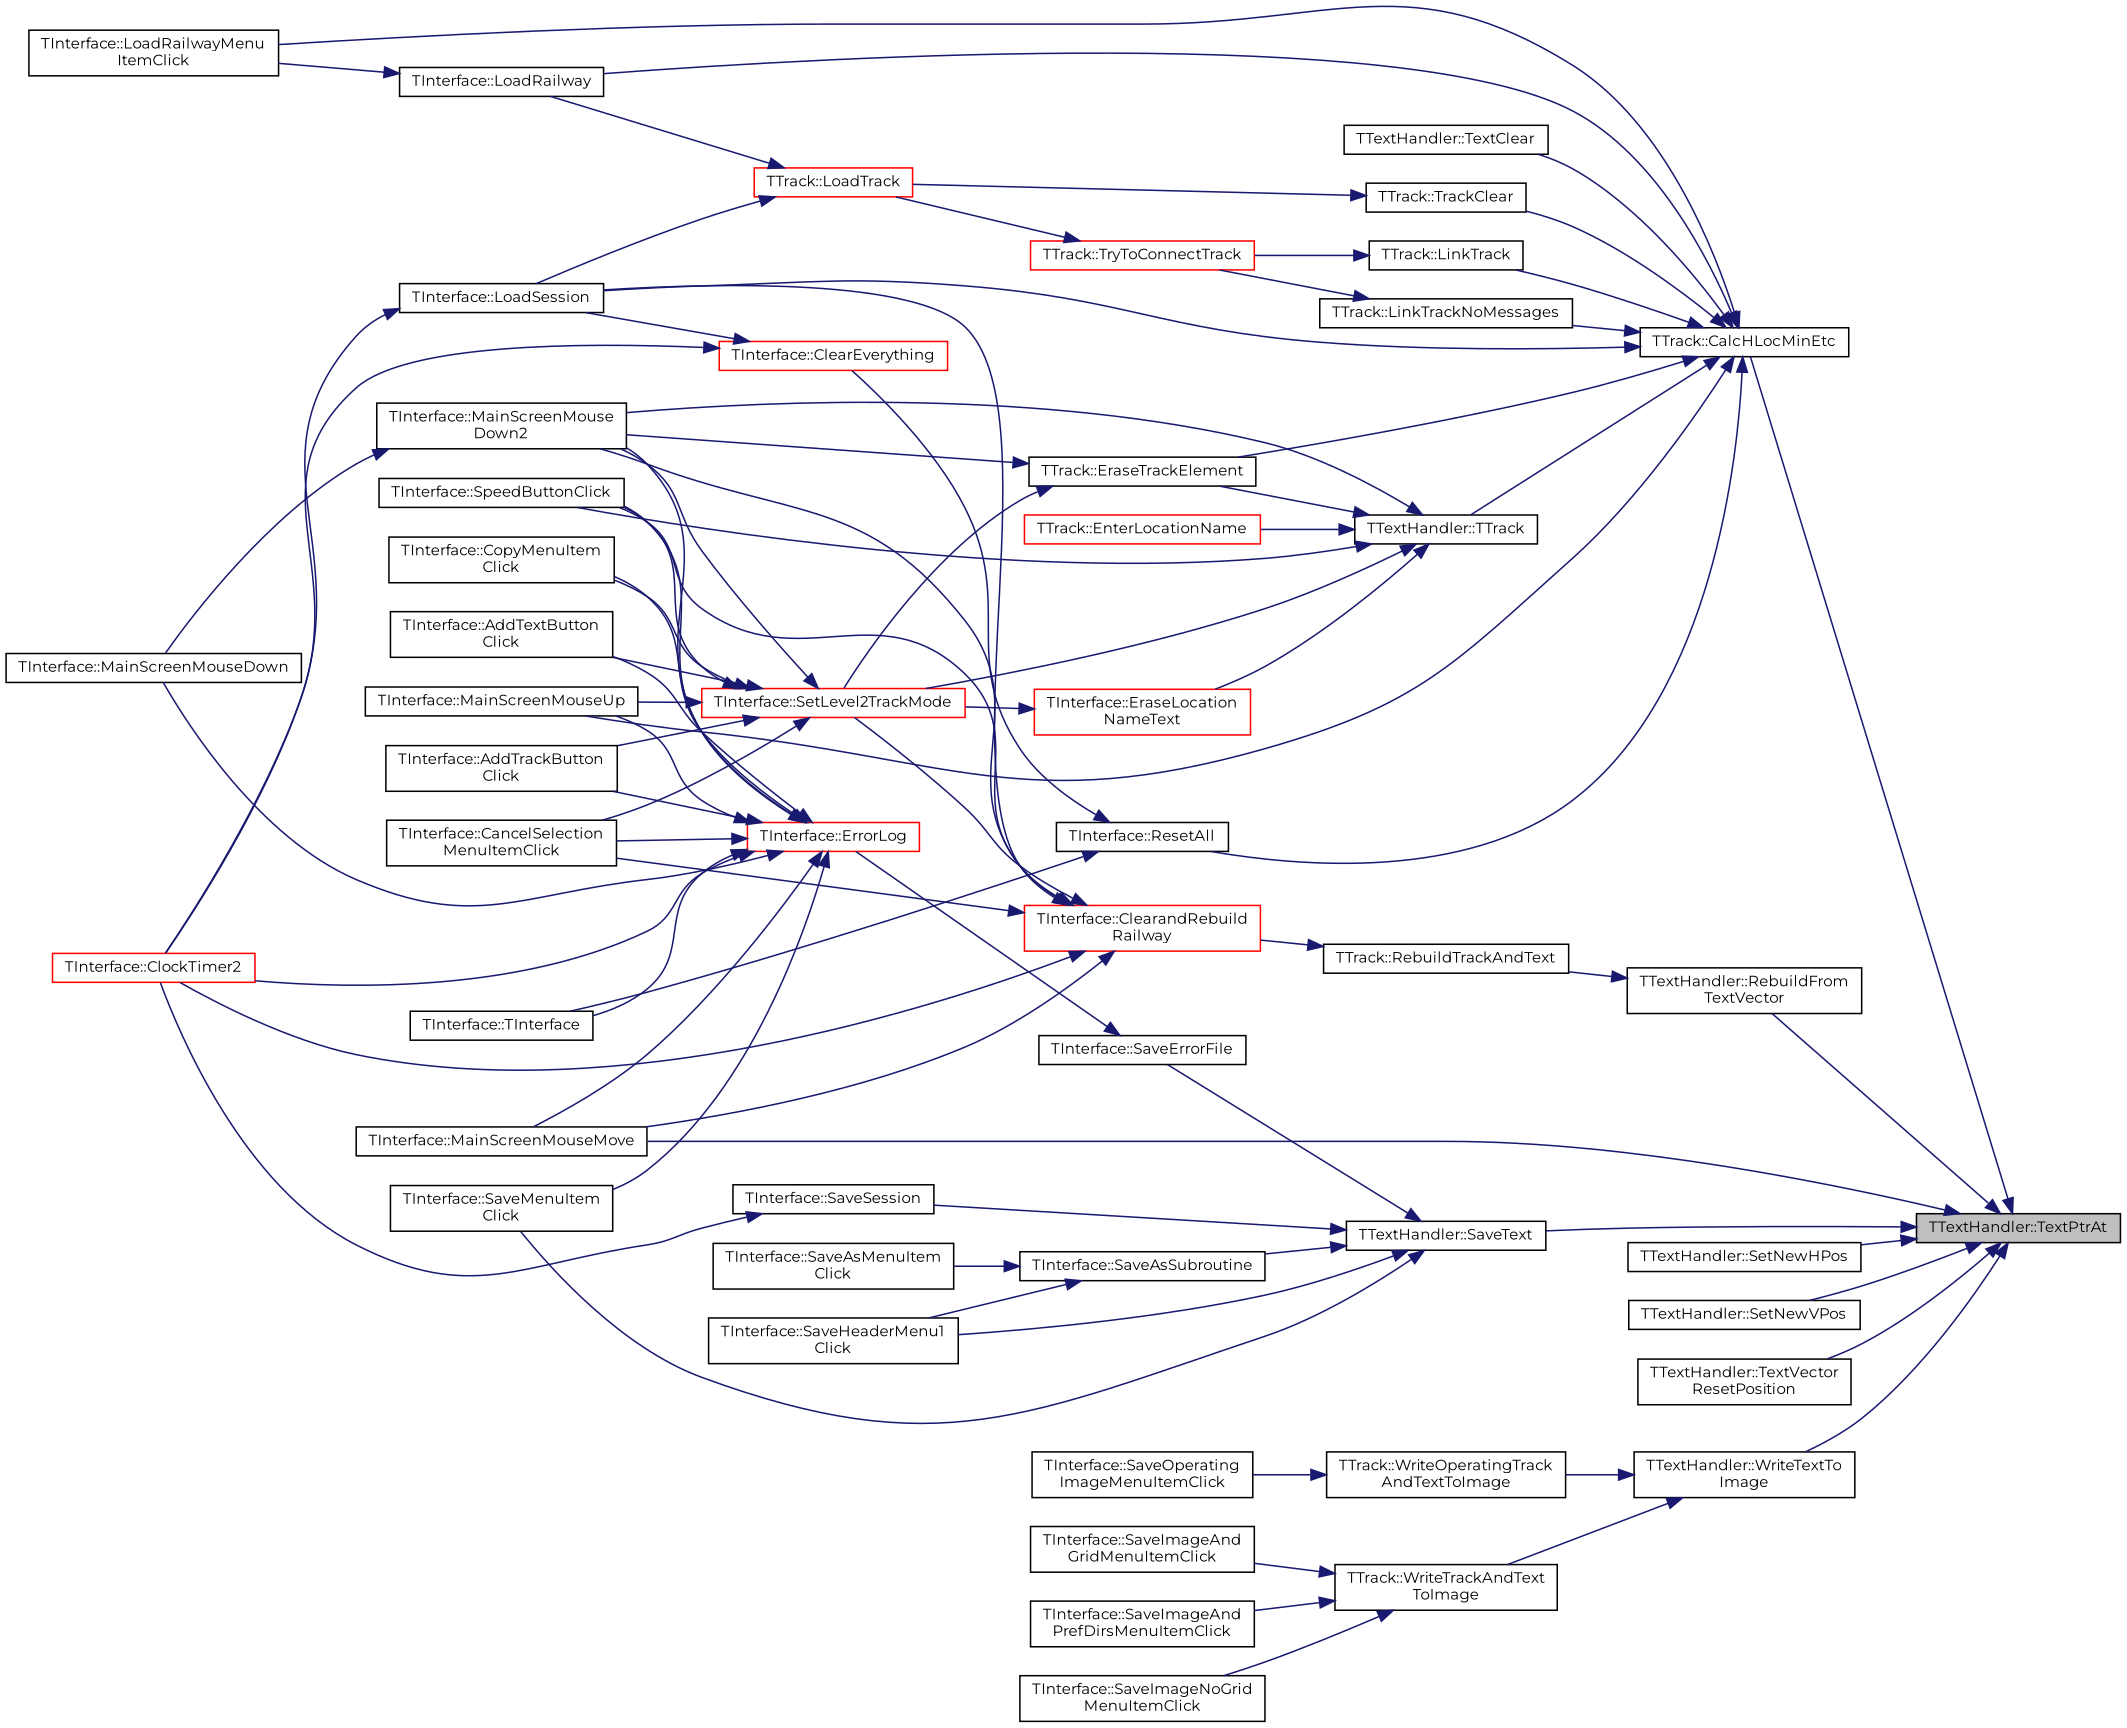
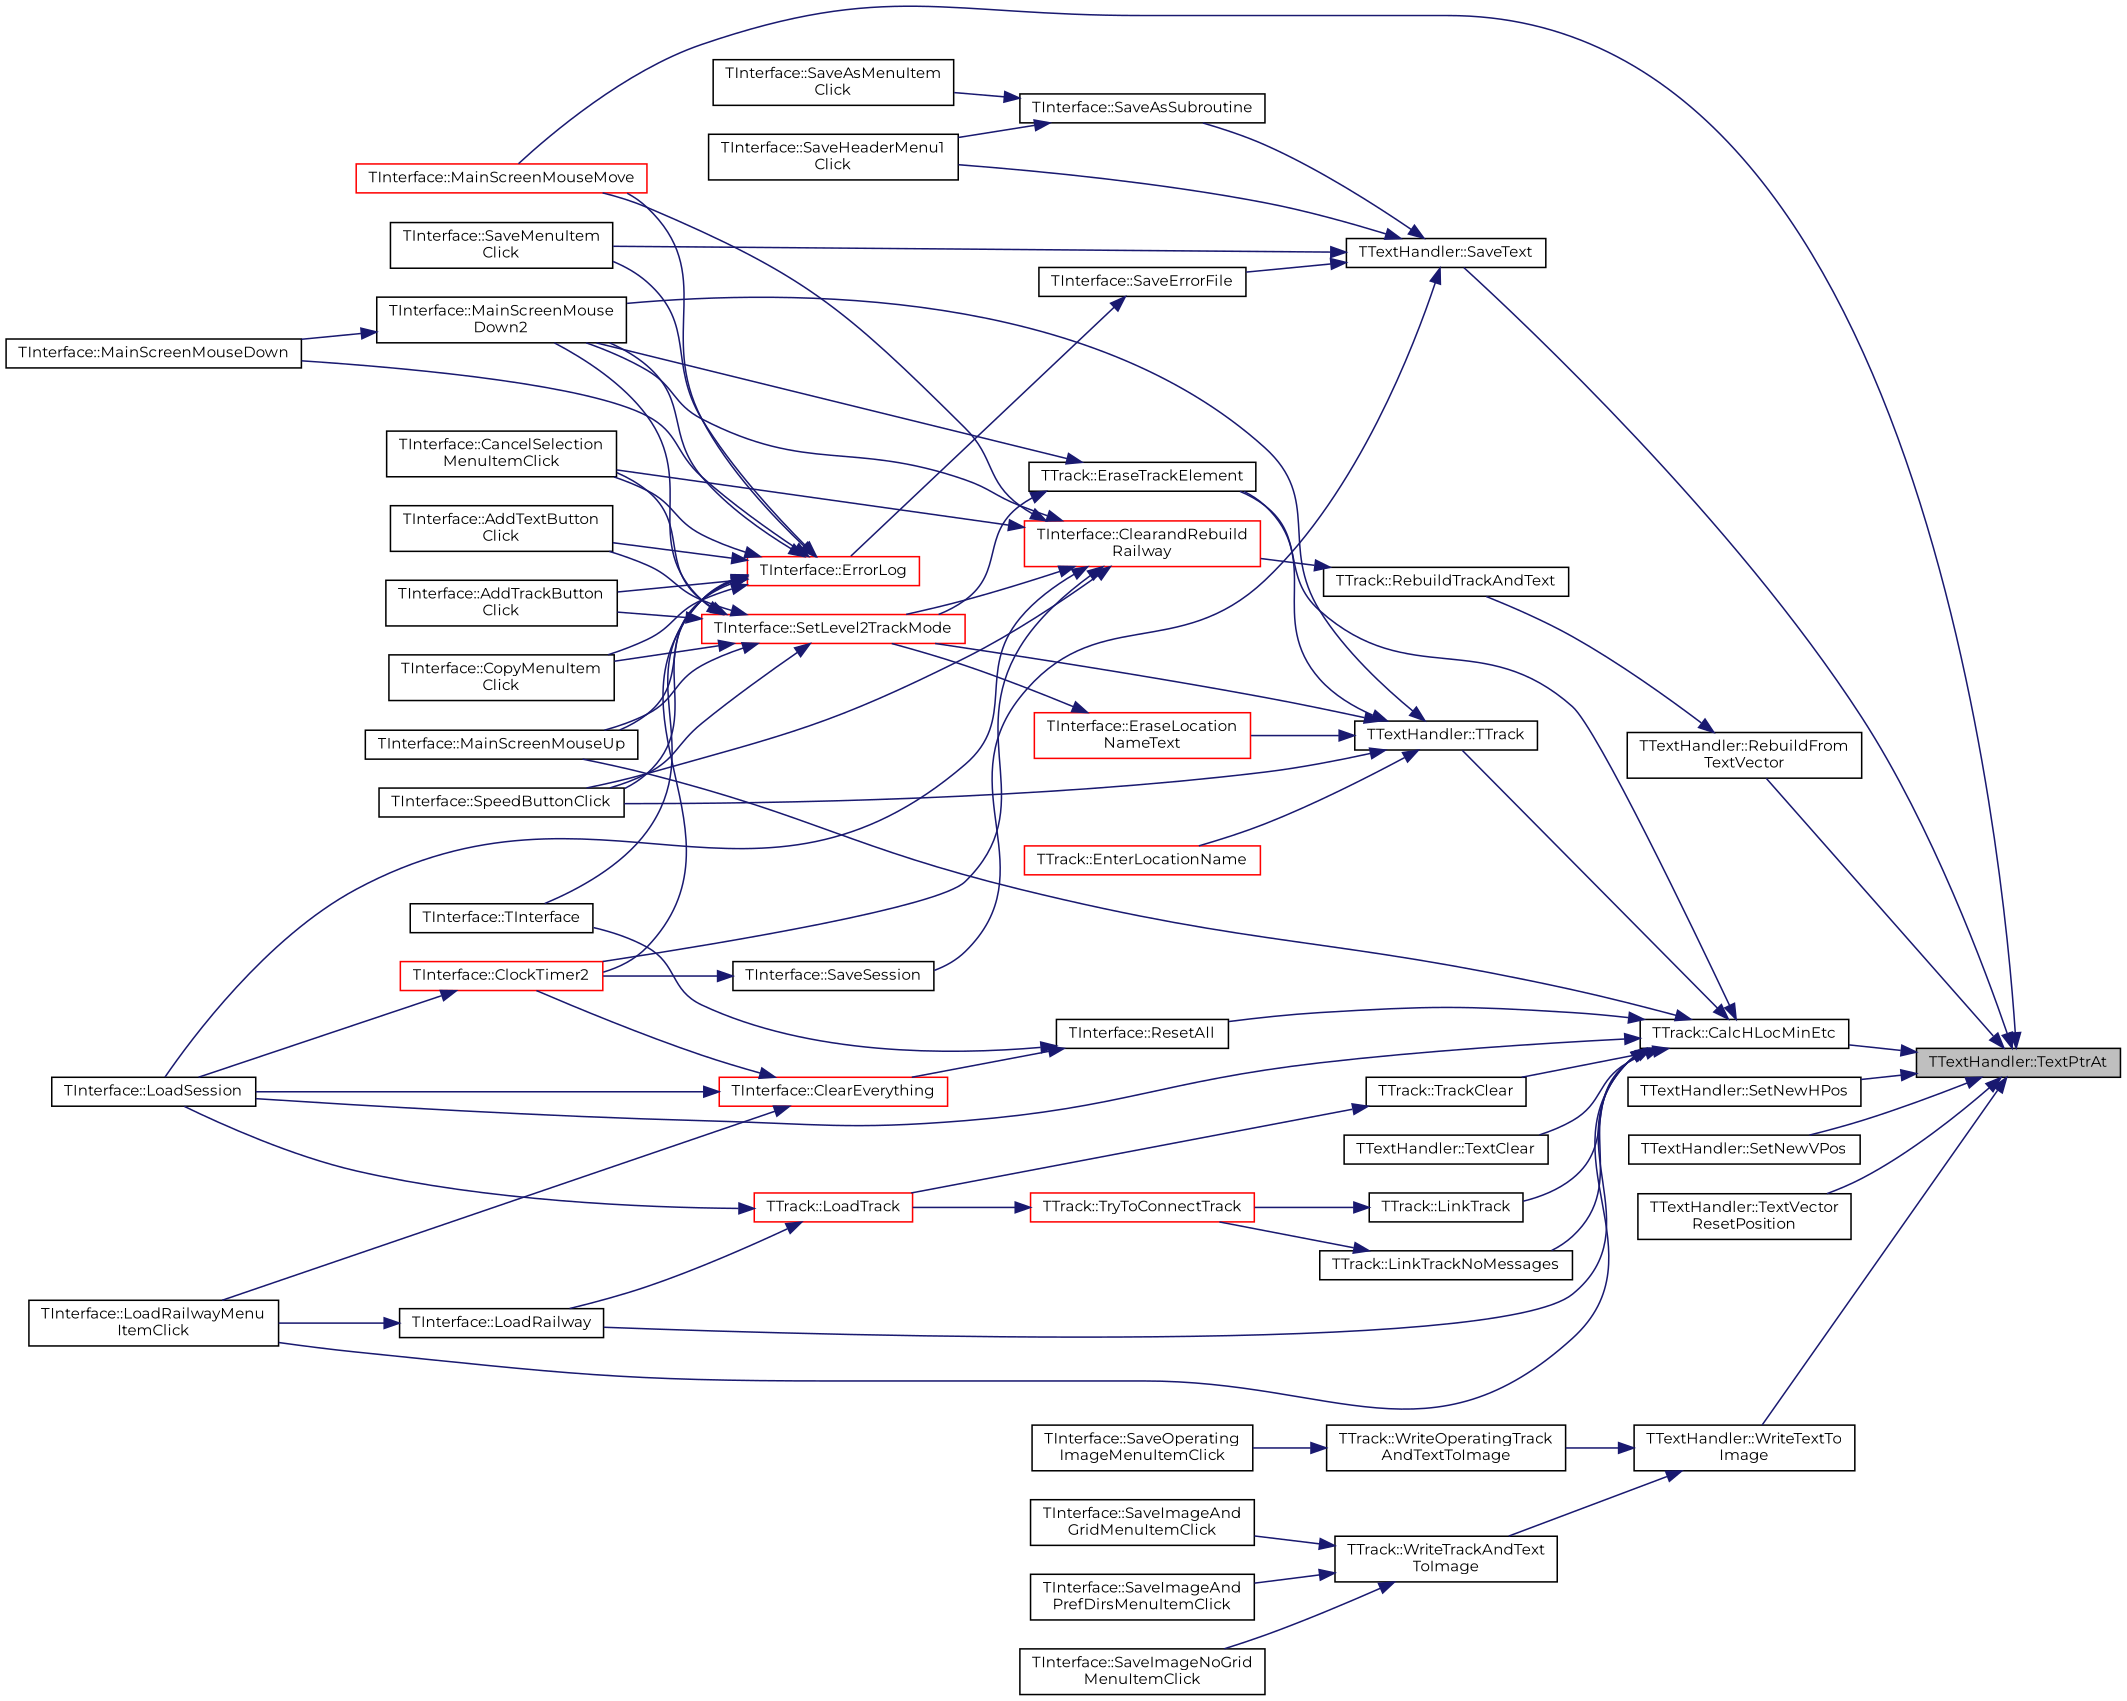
(314, 637) -> (320, 1036)
(502, 1141) -> (502, 178)
none -> (499, 1206)
